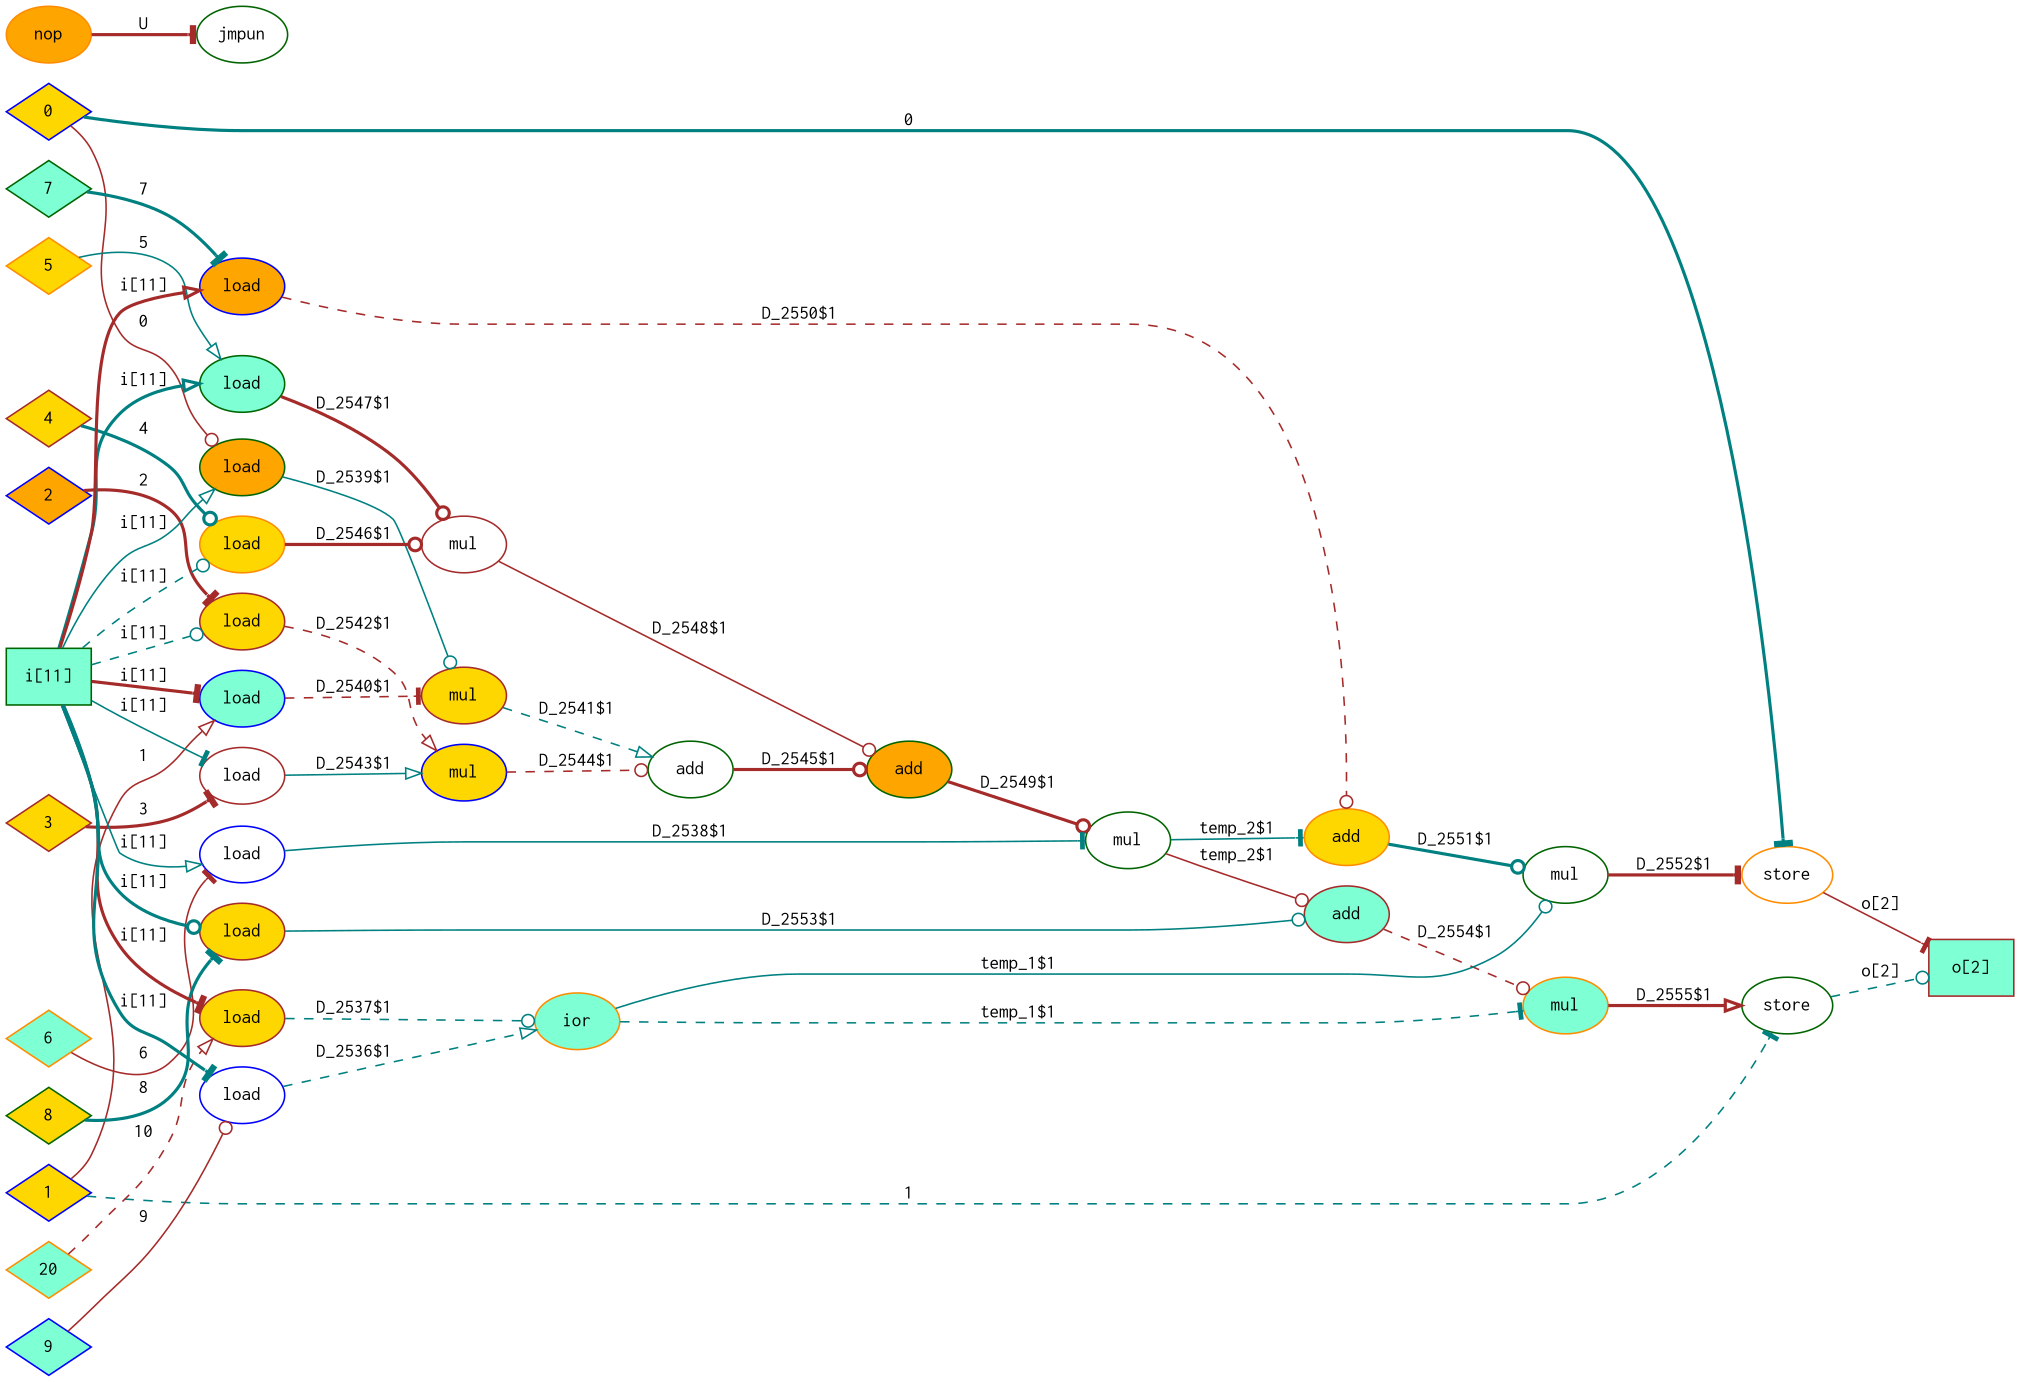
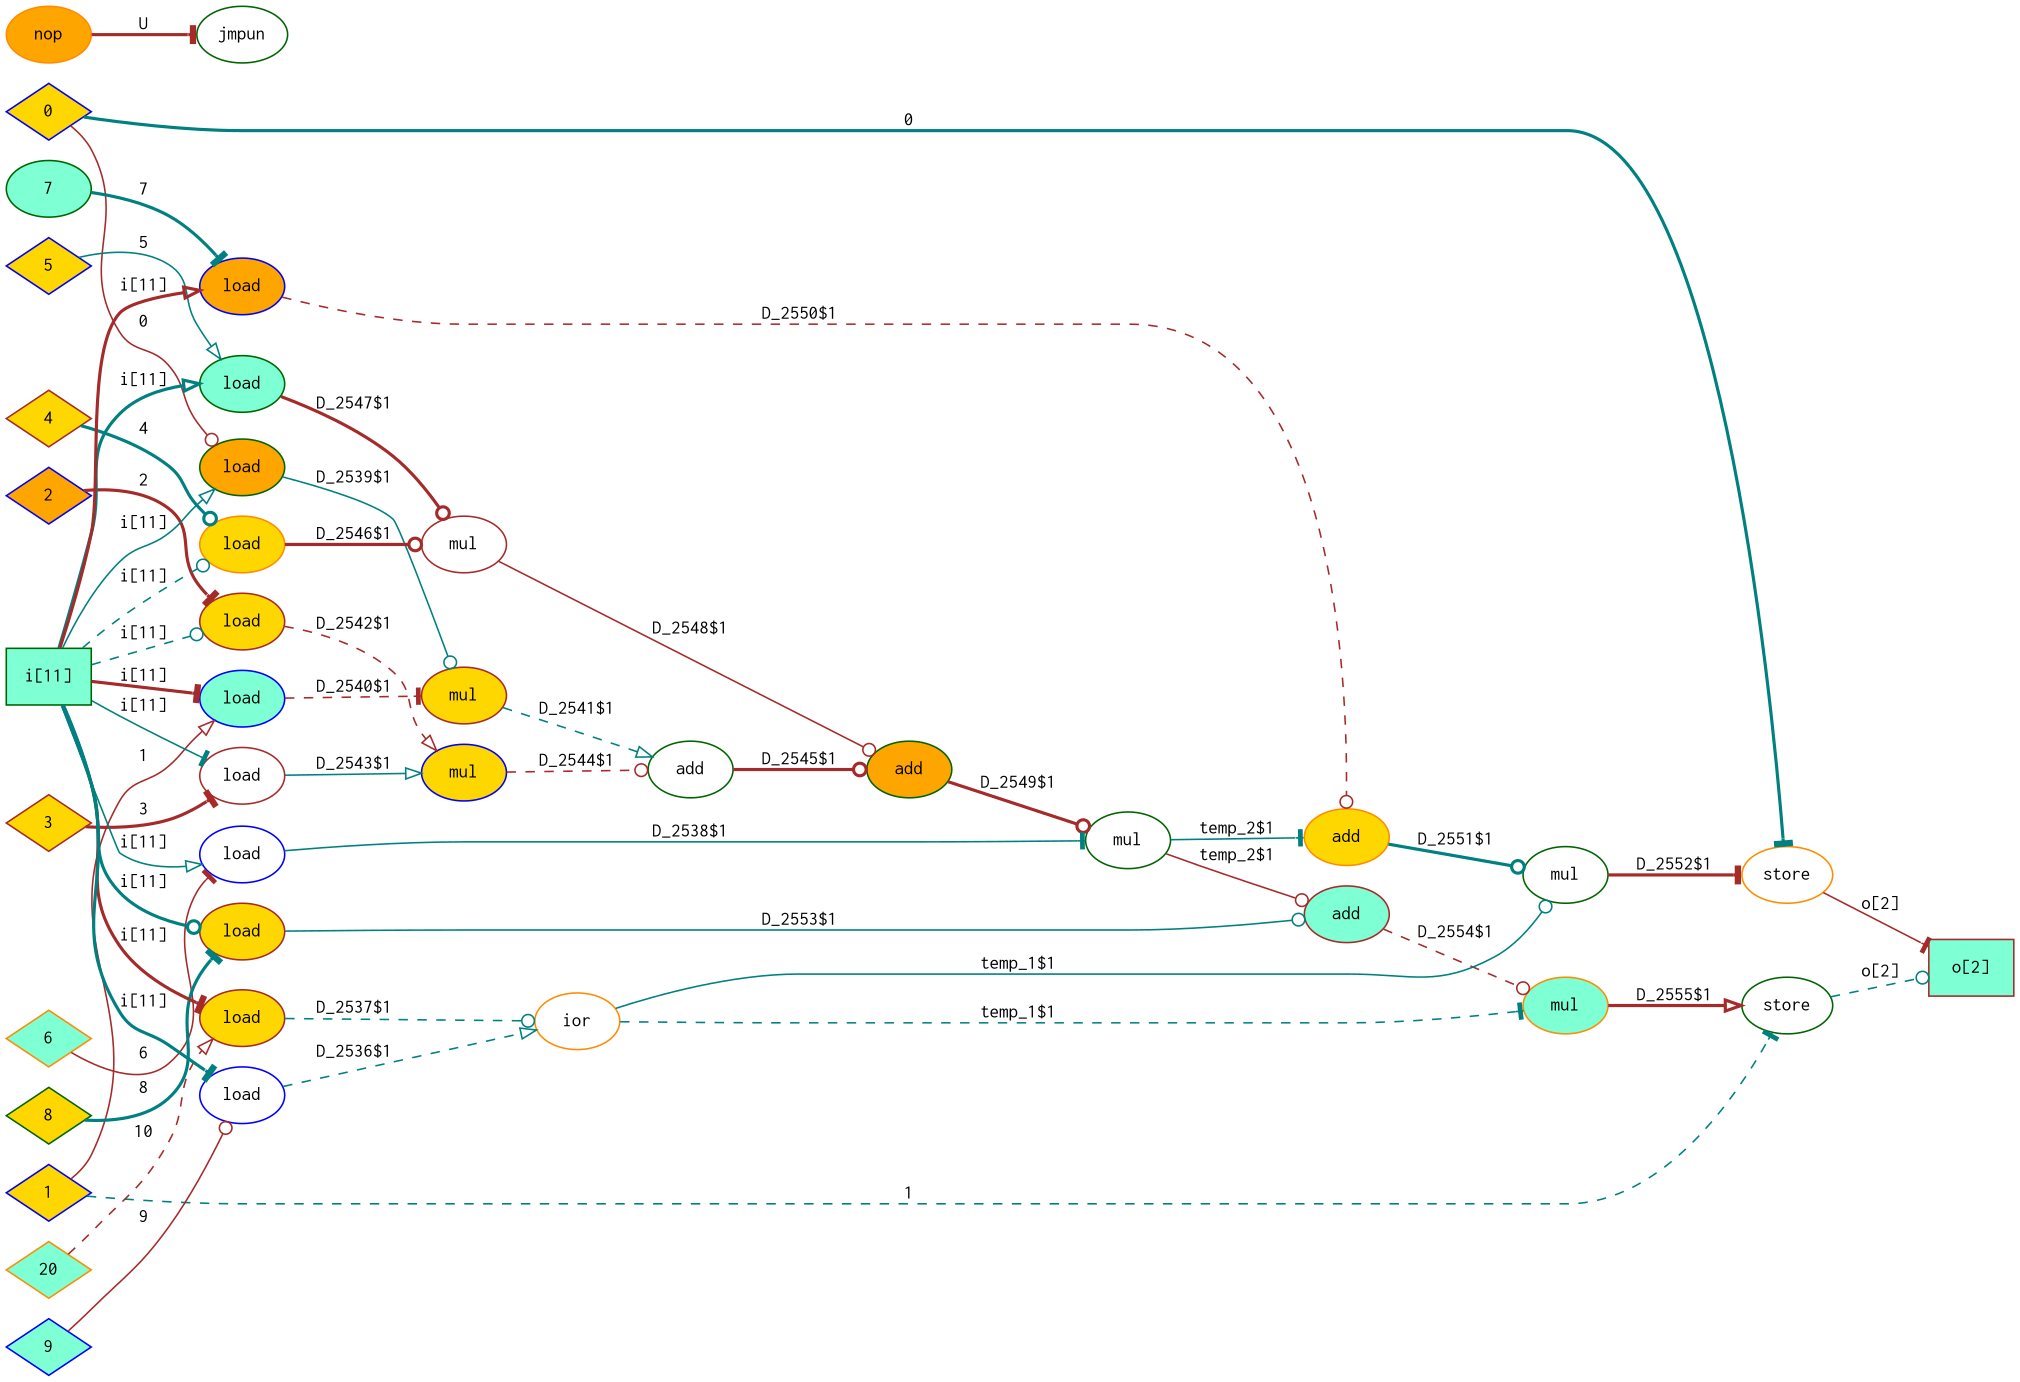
(49, 189) -> (49, 189)
(49, 266) -> (49, 266)
(577, 1021) -> (577, 1021)
